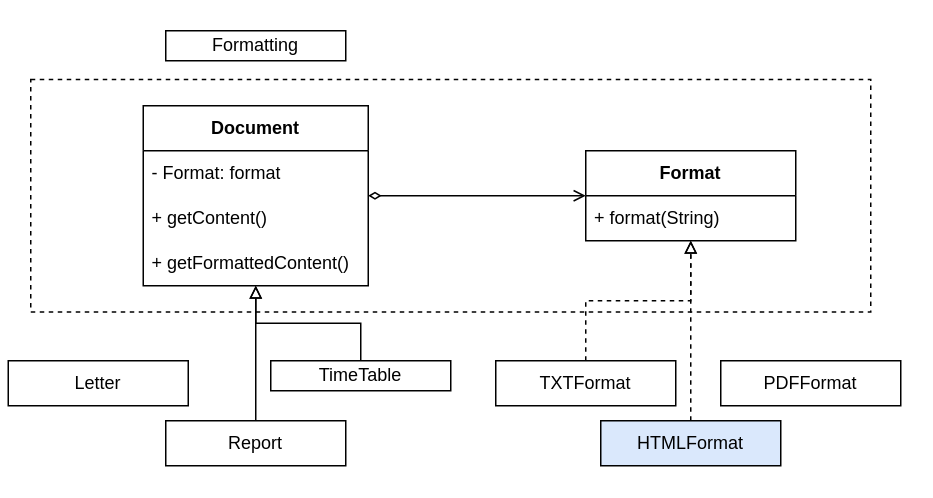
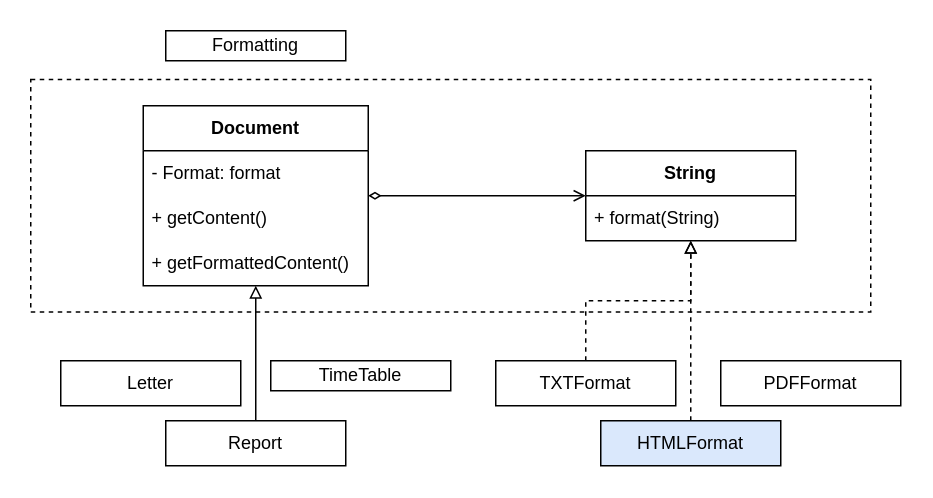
(691, 173) -> (691, 173)
(328, 323) -> none
(98, 383) -> (151, 383)
